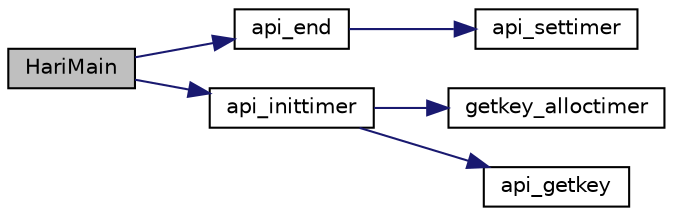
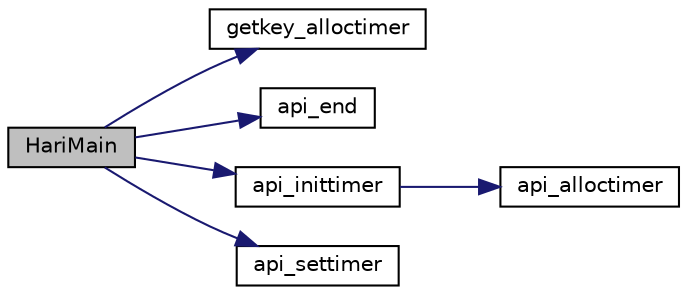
(401, 29) -> (170, 206)
(401, 108) -> (170, 89)
(556, 187) -> (590, 187)
